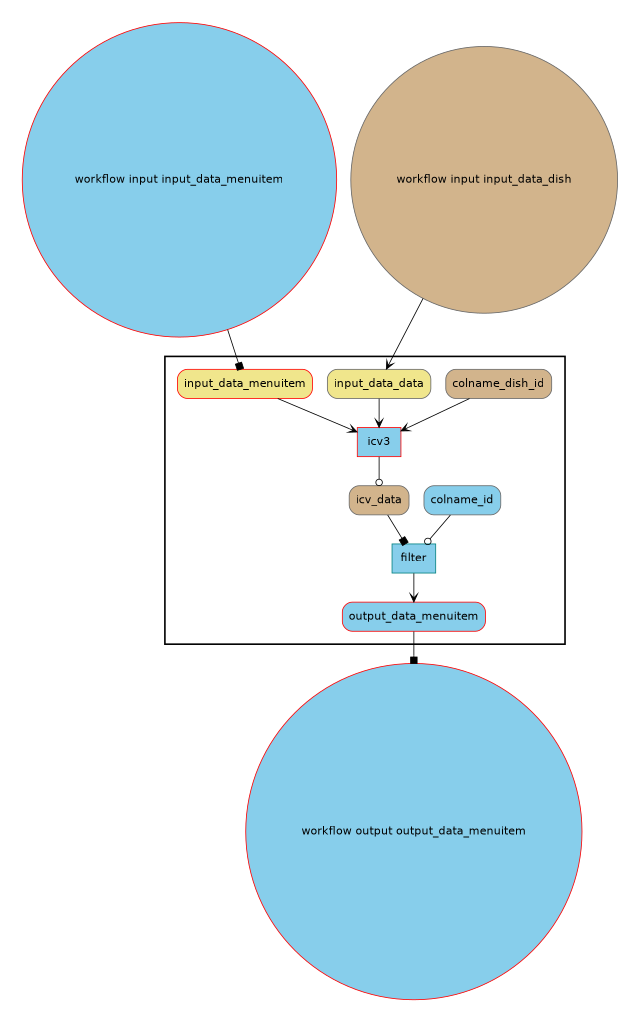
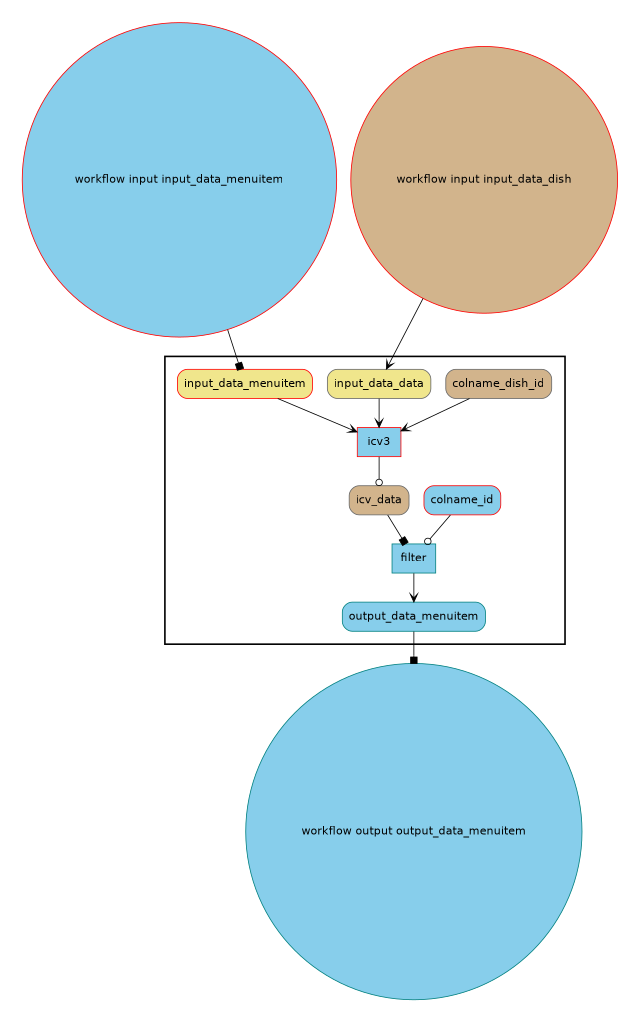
(484, 180) -> (484, 180)
(462, 500) -> (462, 500)
(414, 617) -> (414, 617)
(414, 832) -> (414, 832)
